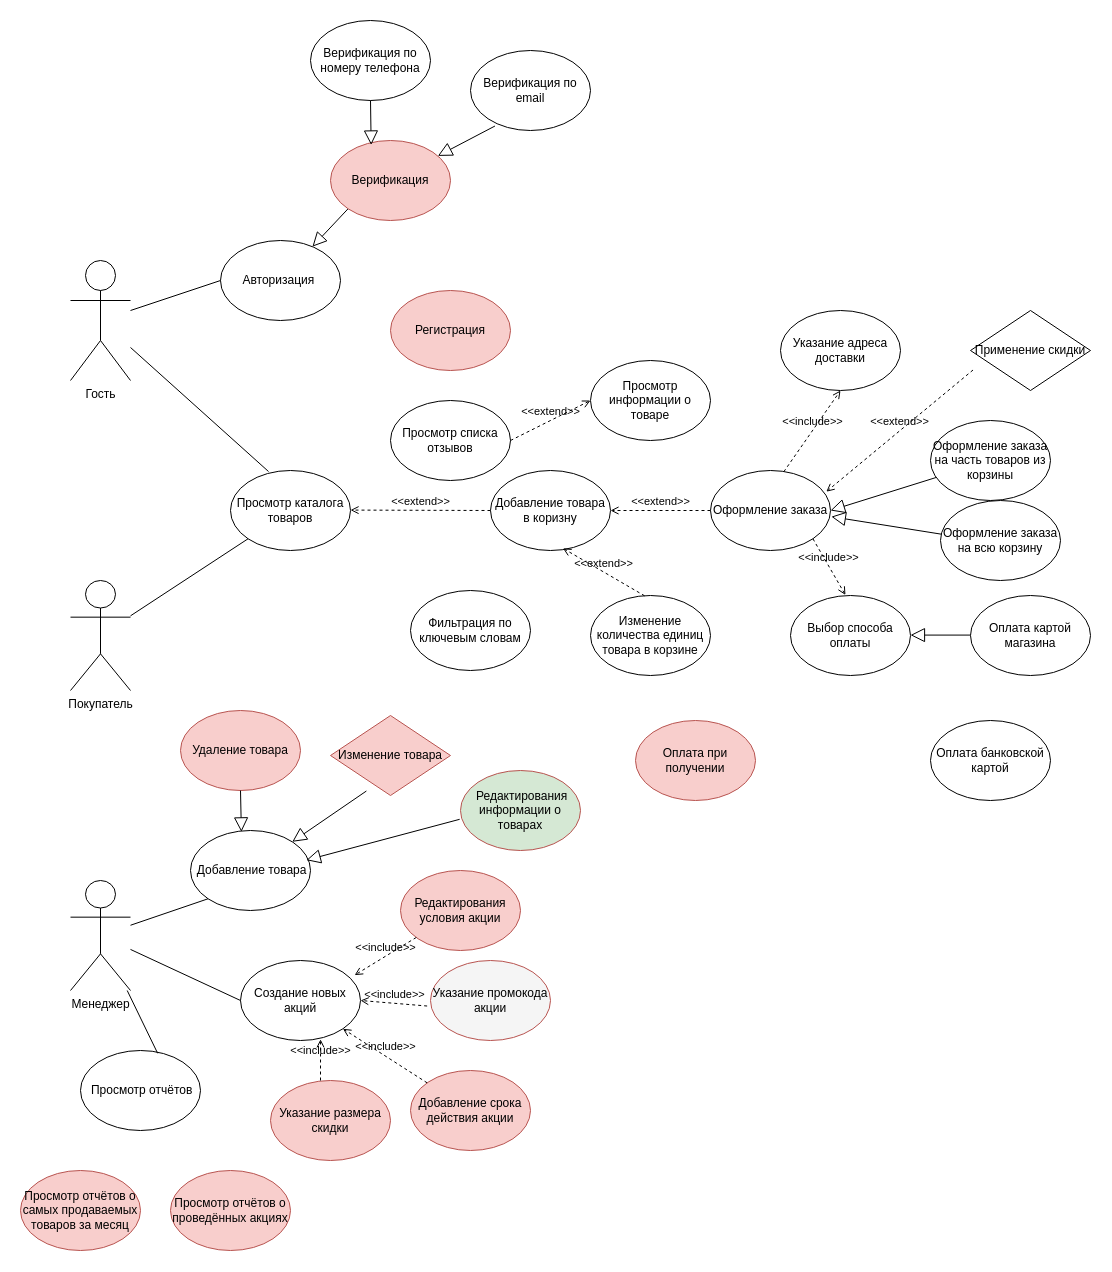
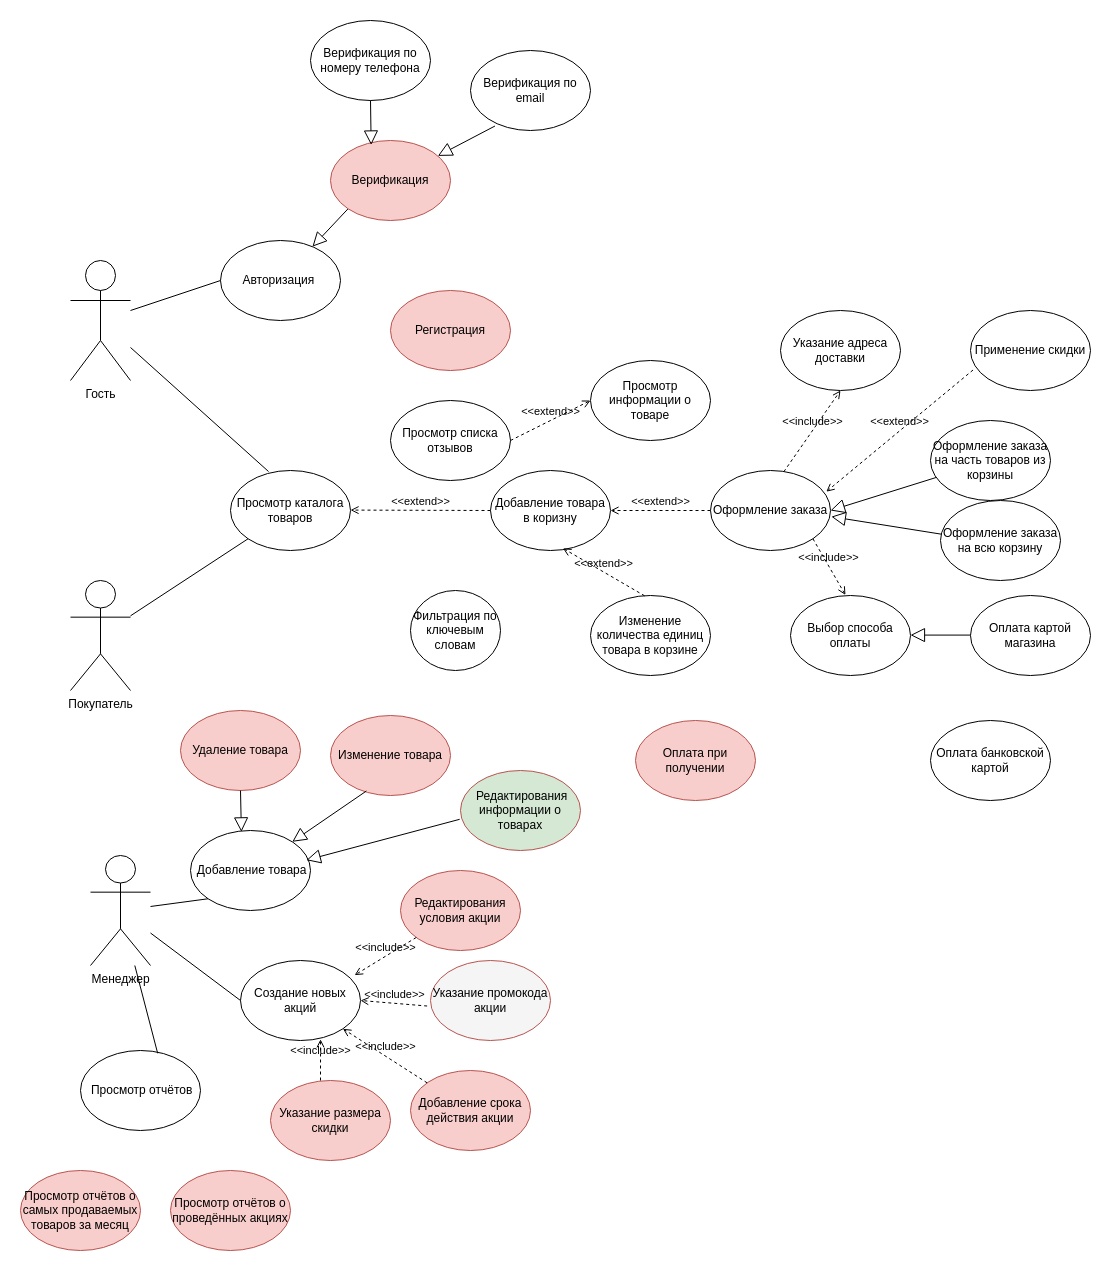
(1031, 351) -> (1031, 351)
(471, 631) -> (456, 631)
(391, 756) -> (391, 756)
(101, 936) -> (121, 911)
